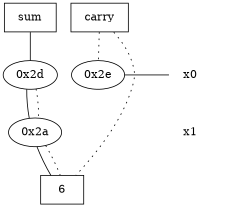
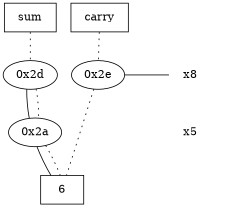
(30, 46) -> (30, 46)
(191, 75) -> (191, 75)
(124, 108) -> (80, 132)
(191, 132) -> (191, 132)
